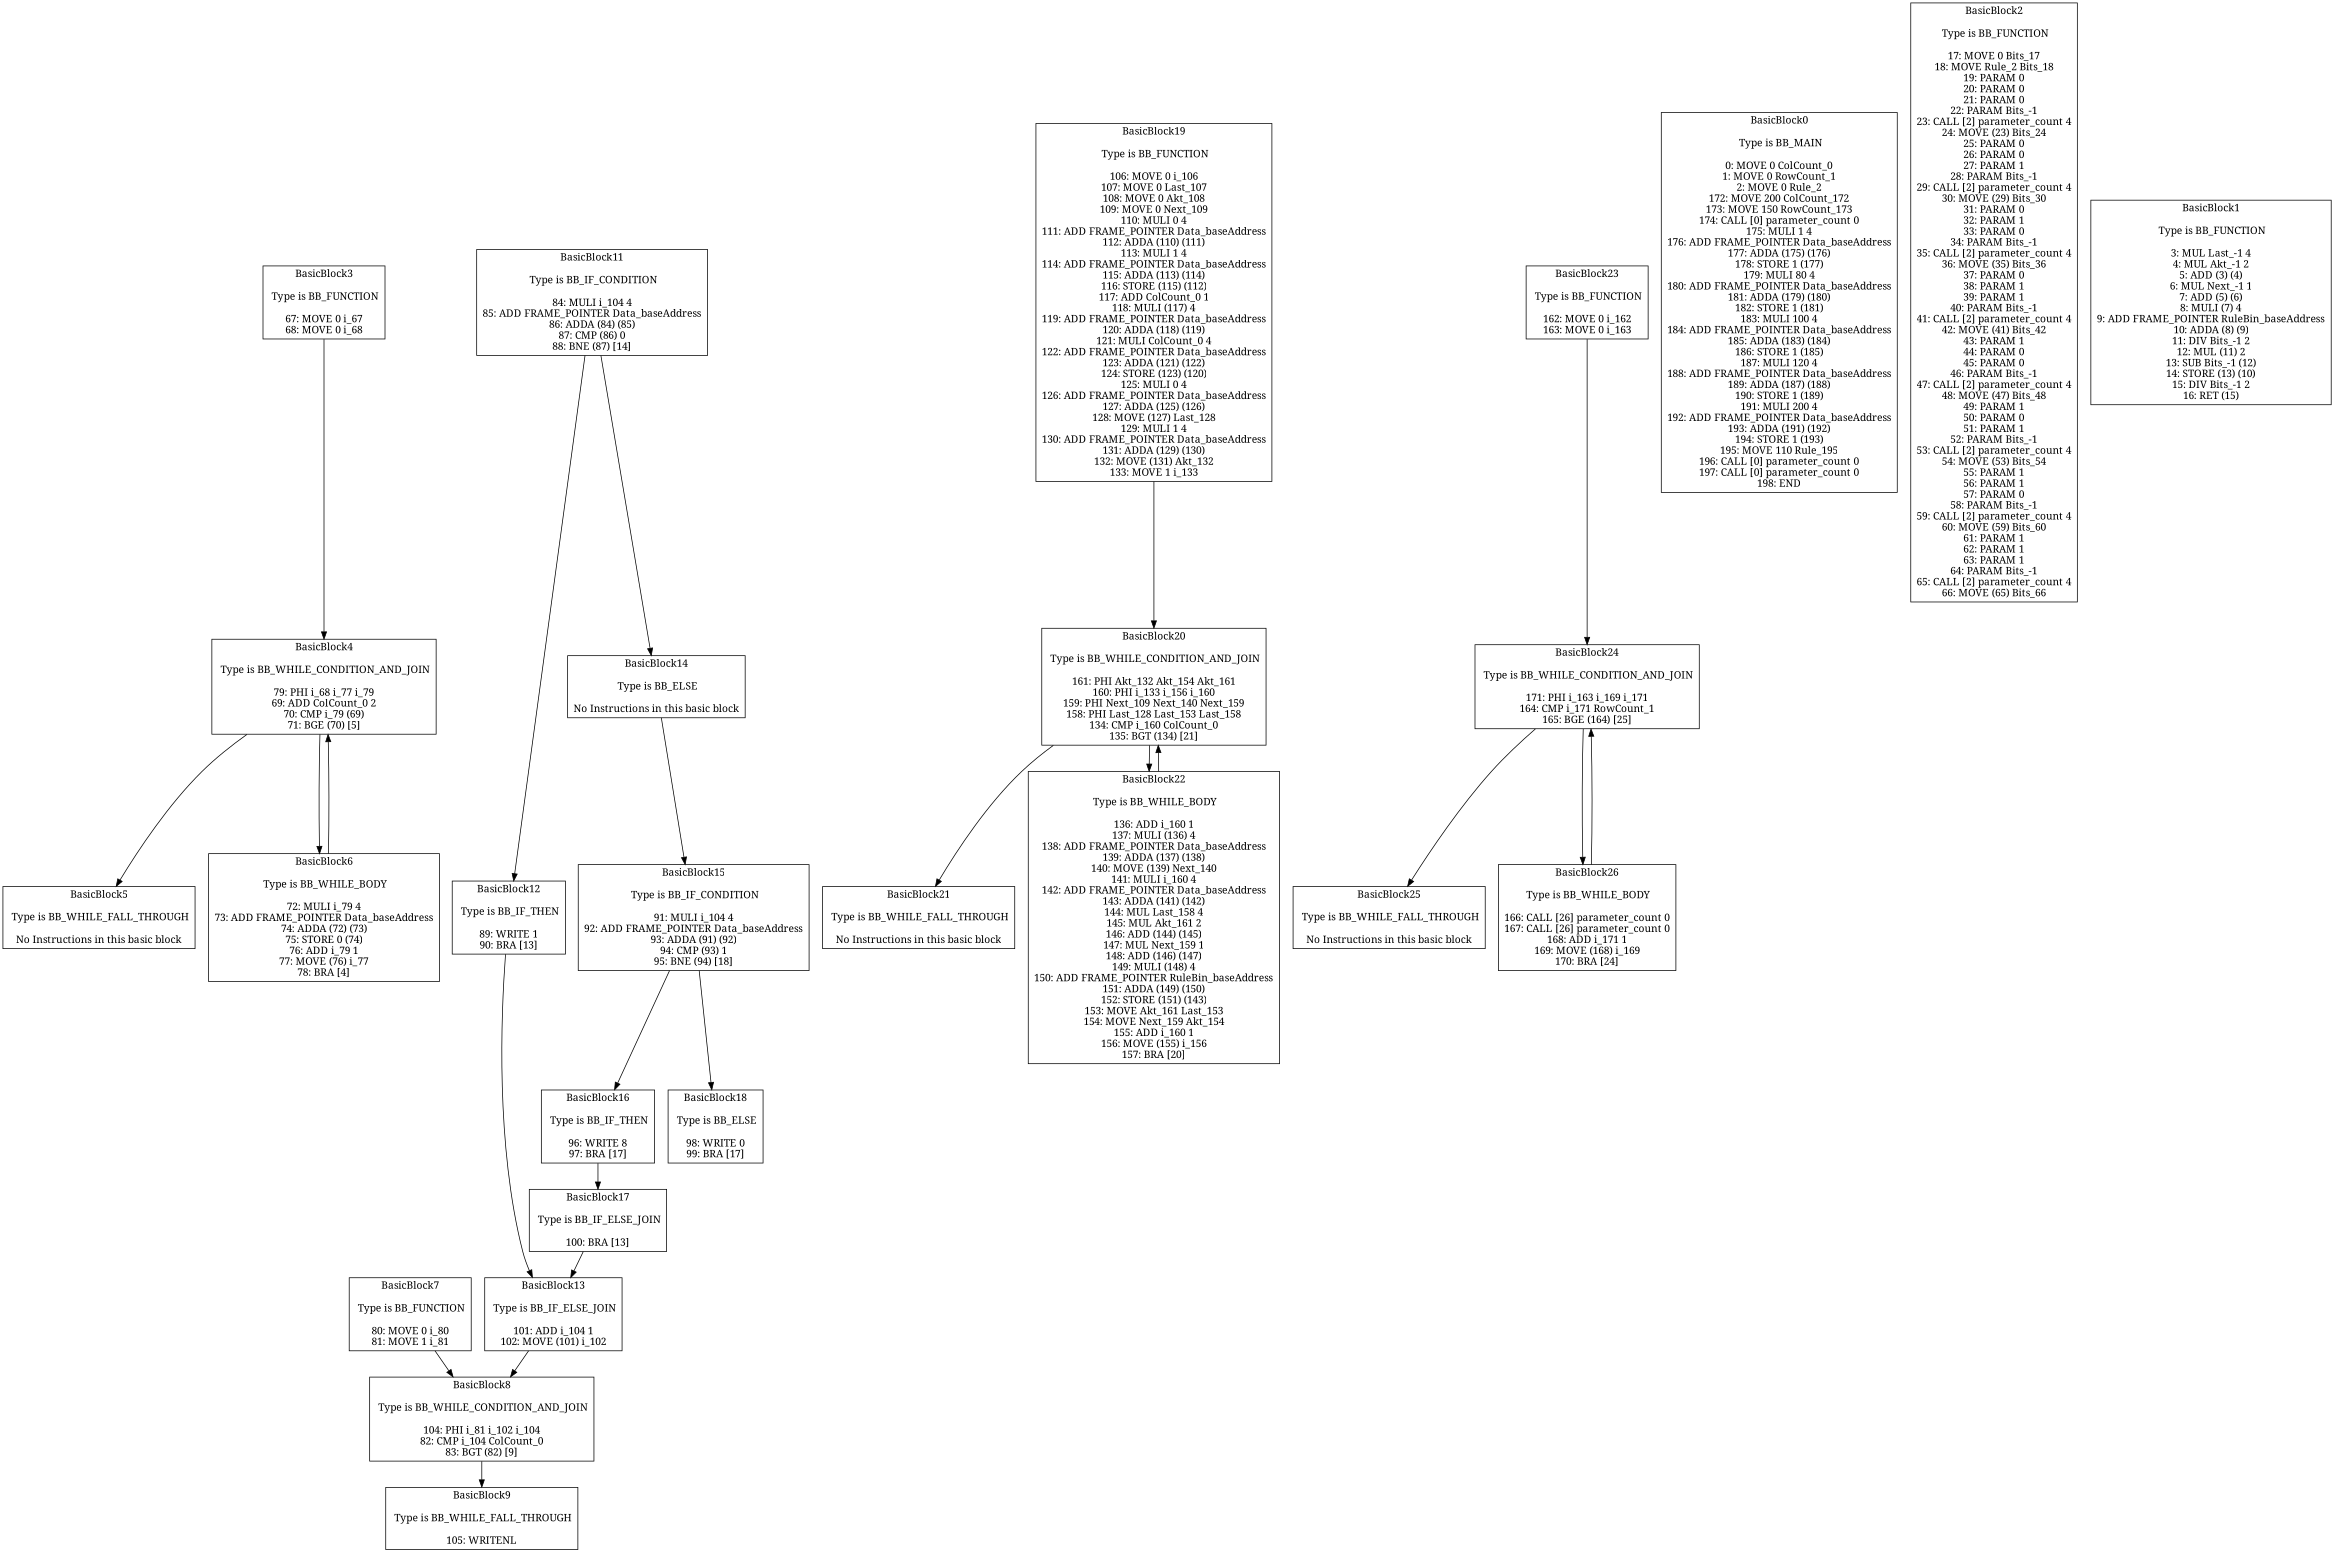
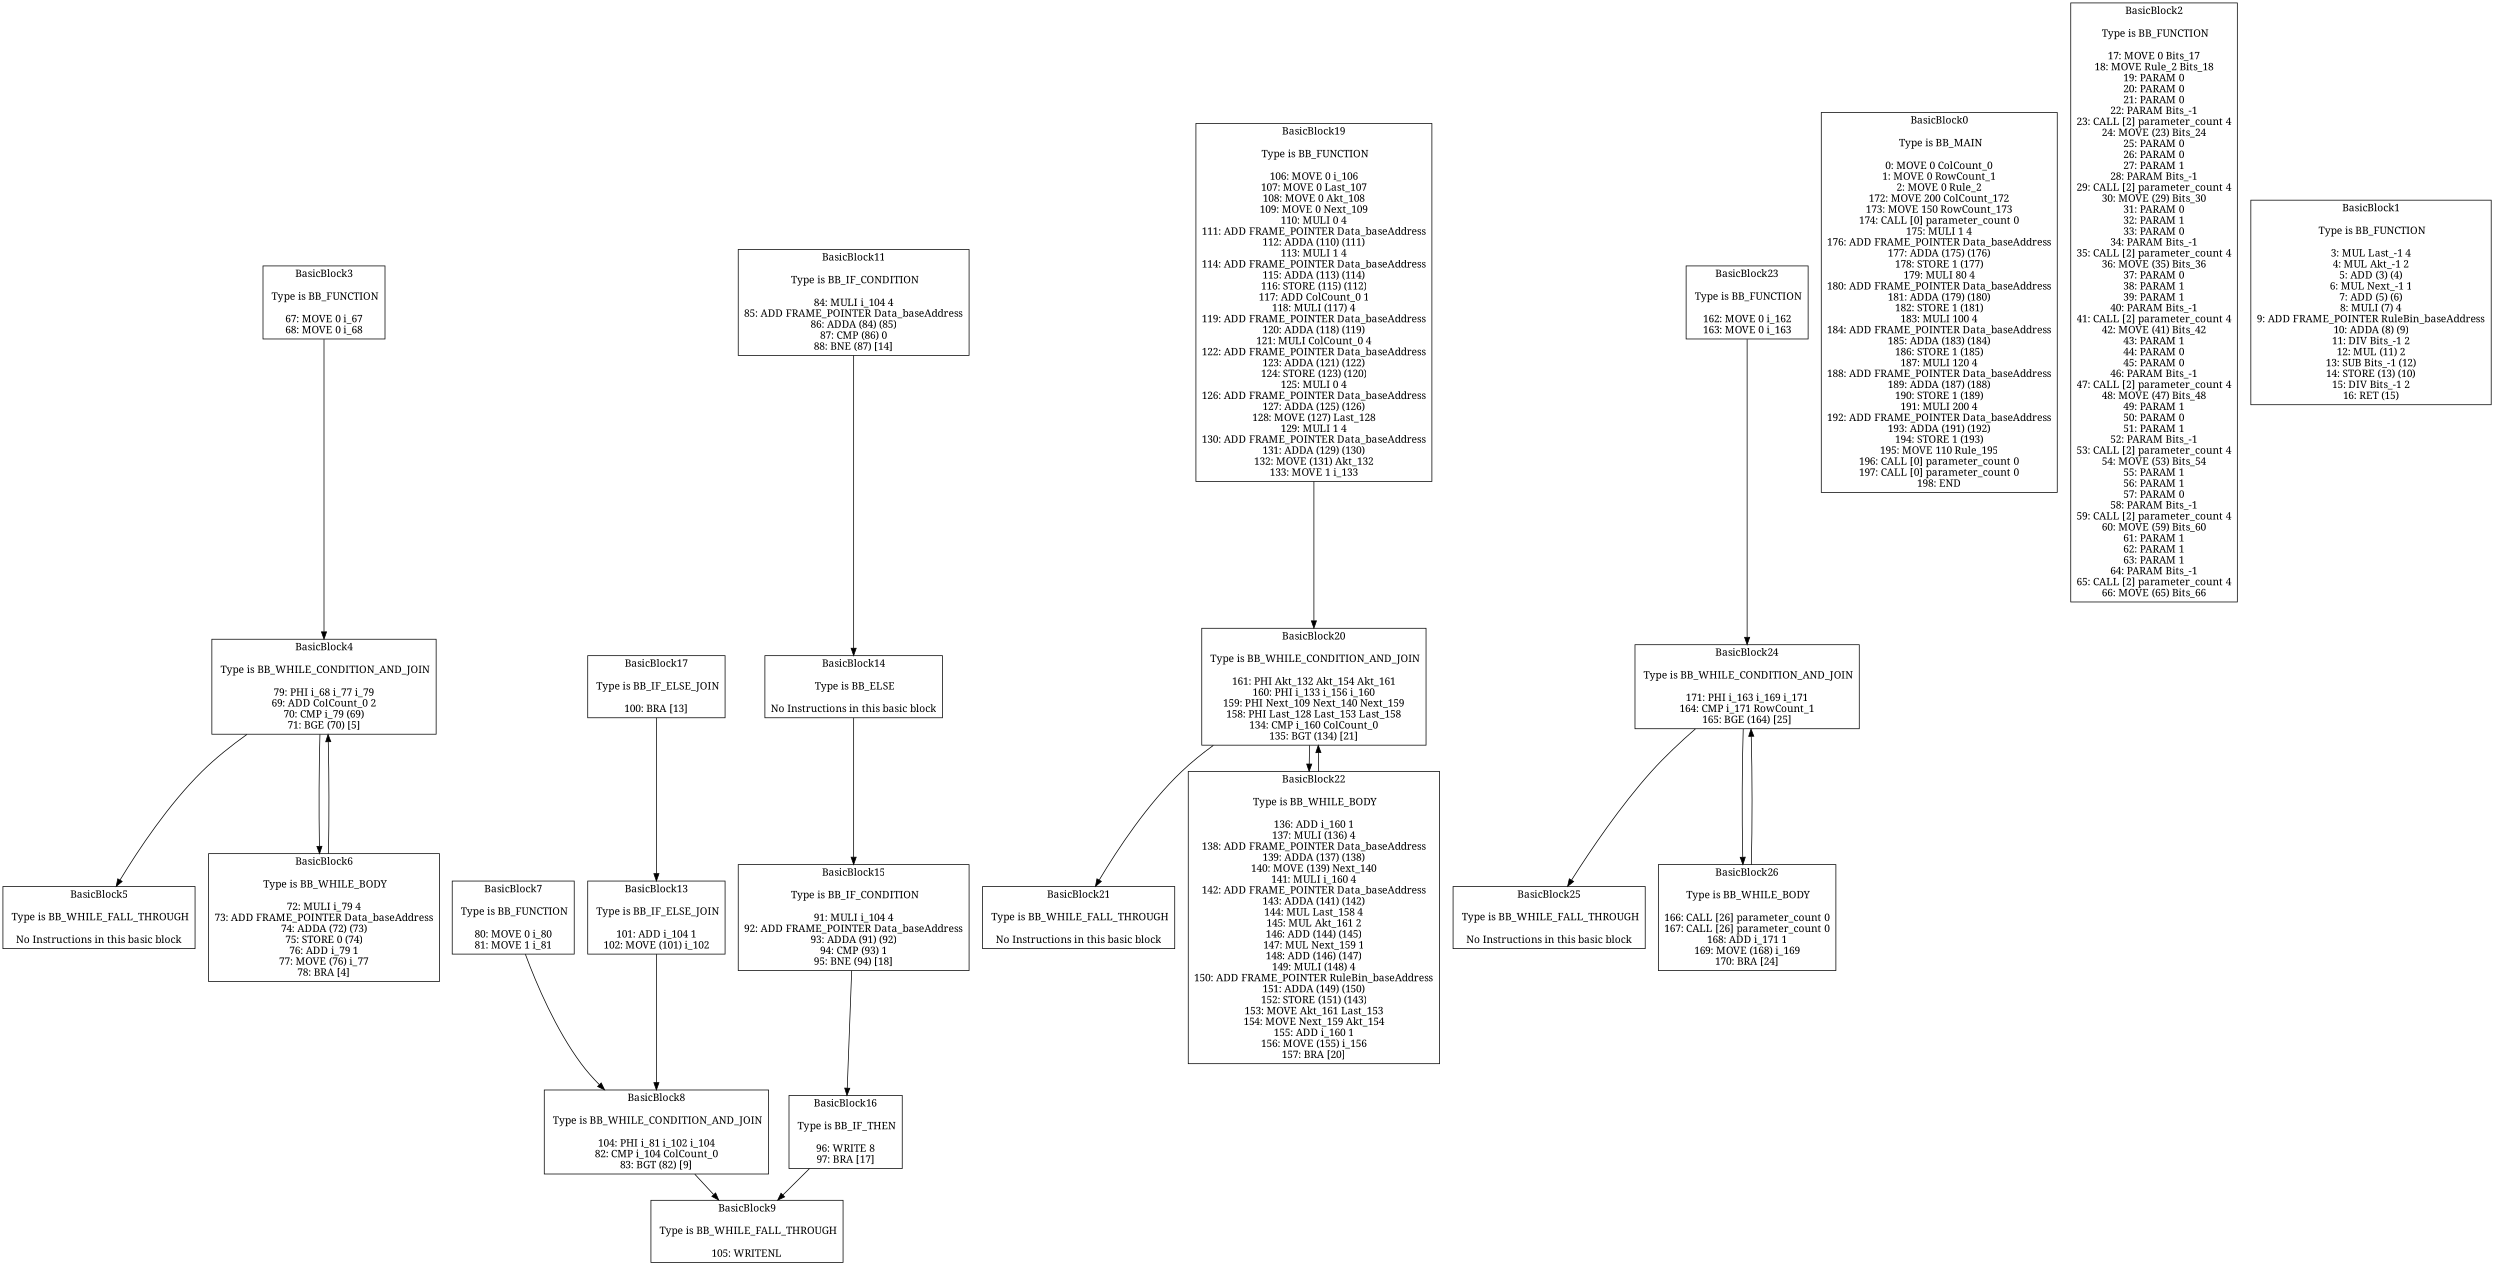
(509, 918) -> none
(716, 1127) -> none
(598, 1173) -> (796, 1182)
